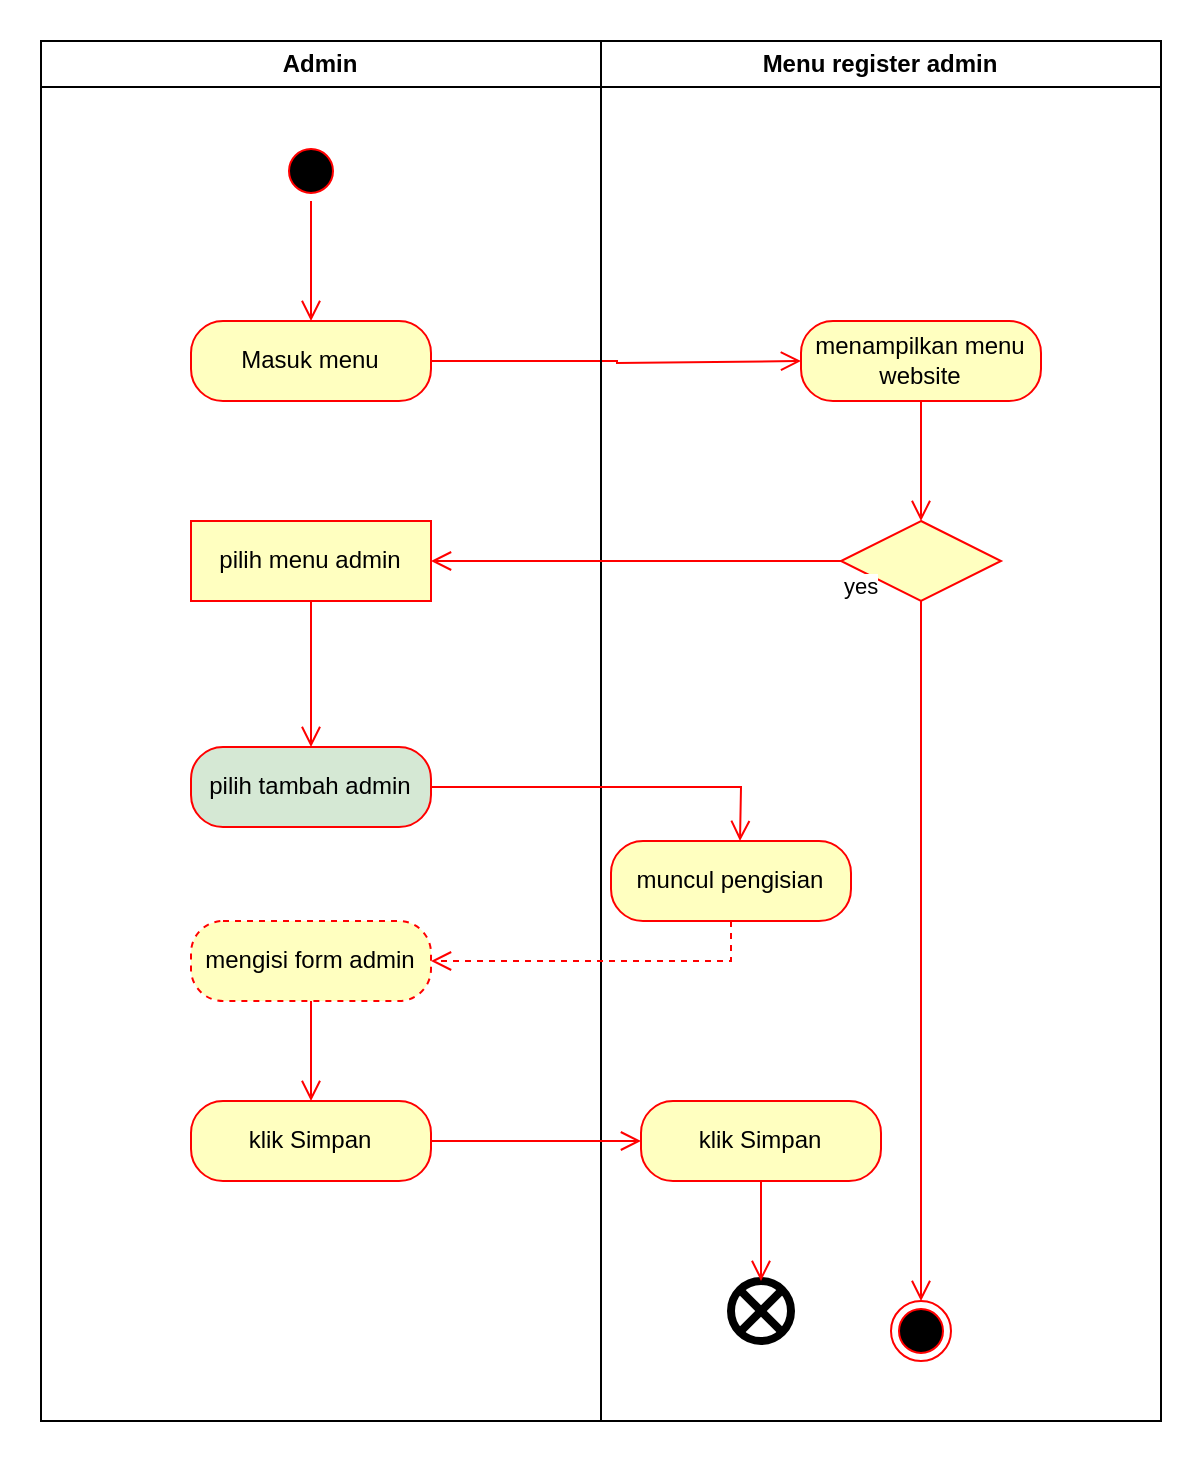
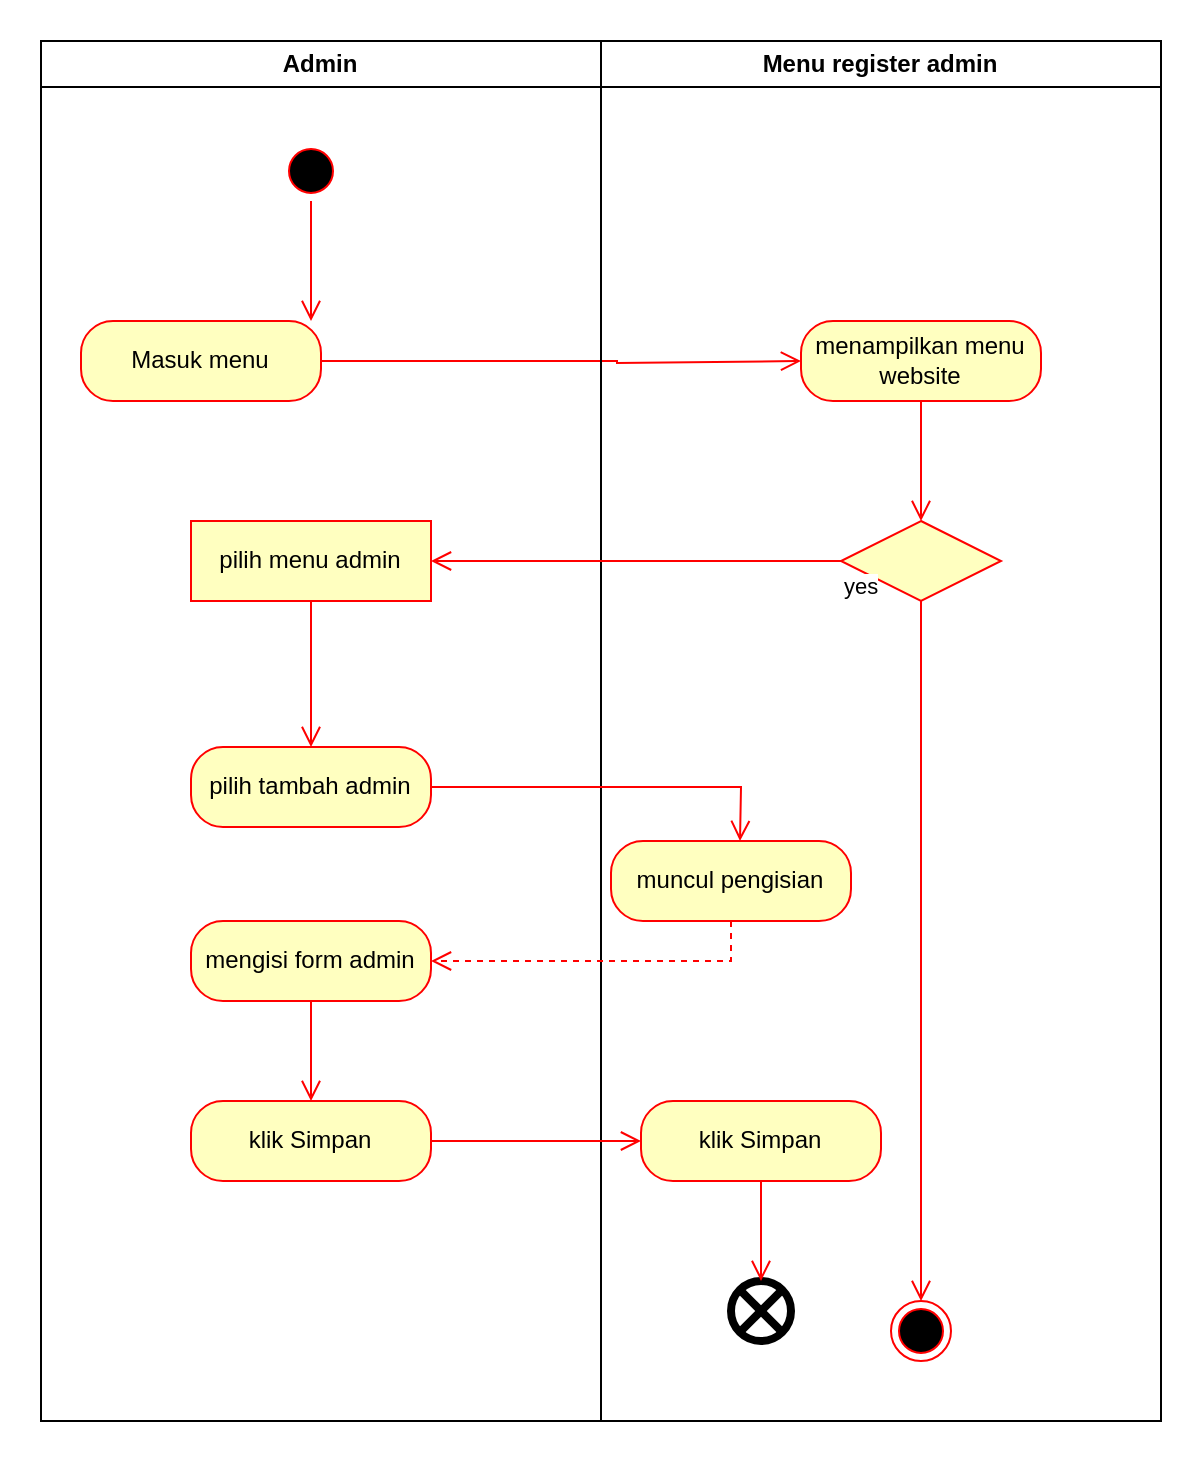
(311, 361) -> (201, 361)
(311, 787) -> (311, 787)
(311, 961) -> (311, 961)
